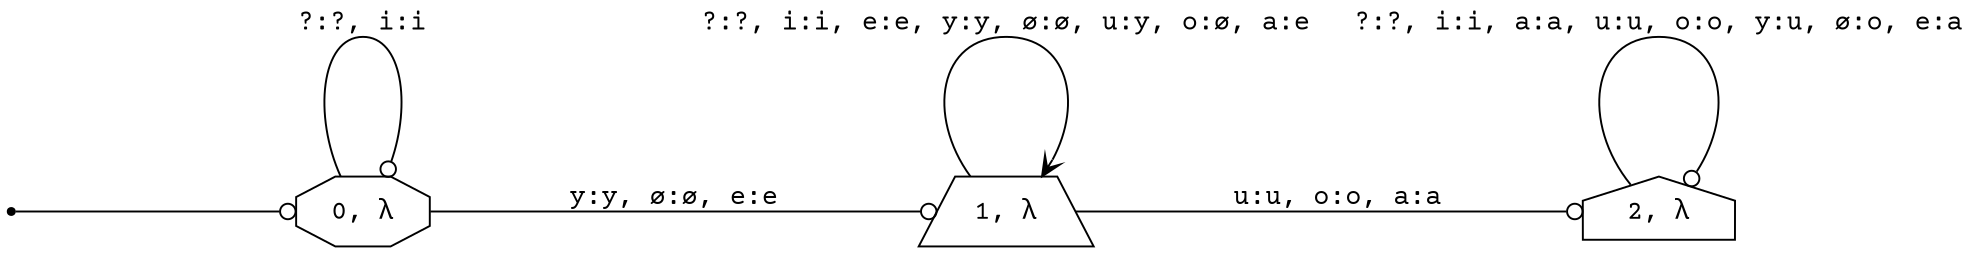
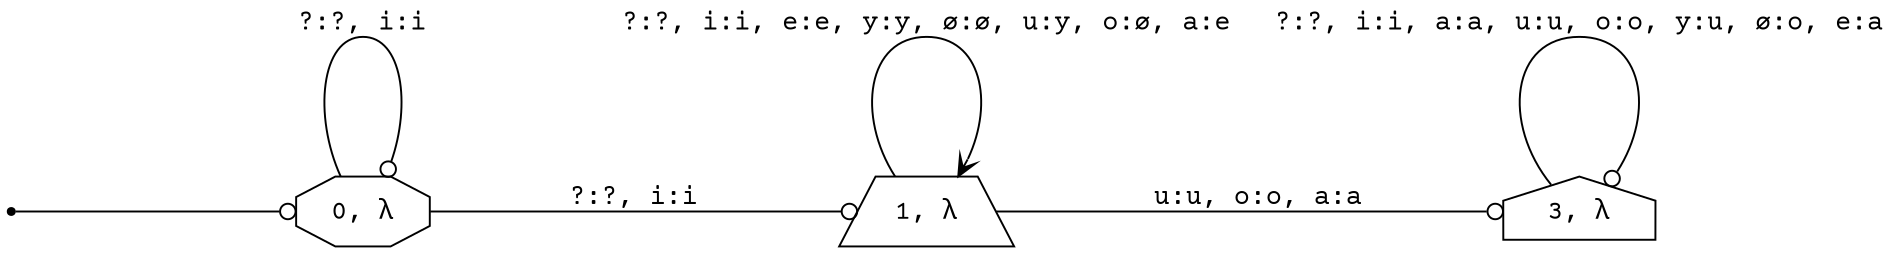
(674, 197) -> (635, 197)
(1659, 211) -> (1579, 211)
